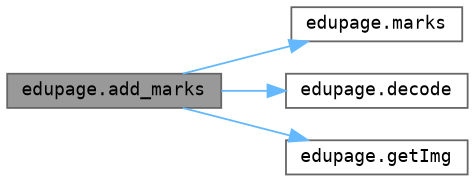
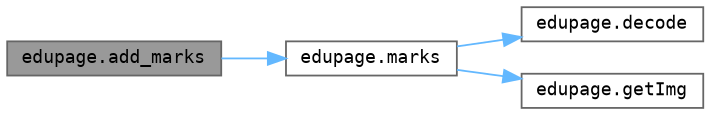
(244, 91) -> (480, 43)
(236, 122) -> (480, 73)
